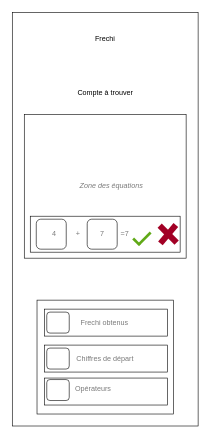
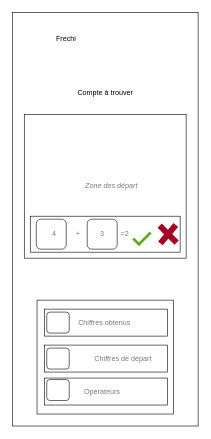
(105, 39) -> (66, 39)
(112, 186) -> (112, 186)
(102, 234) -> (102, 234)
(125, 234) -> (125, 234)
(105, 323) -> (105, 323)
(105, 359) -> (123, 359)
(93, 389) -> (102, 392)
